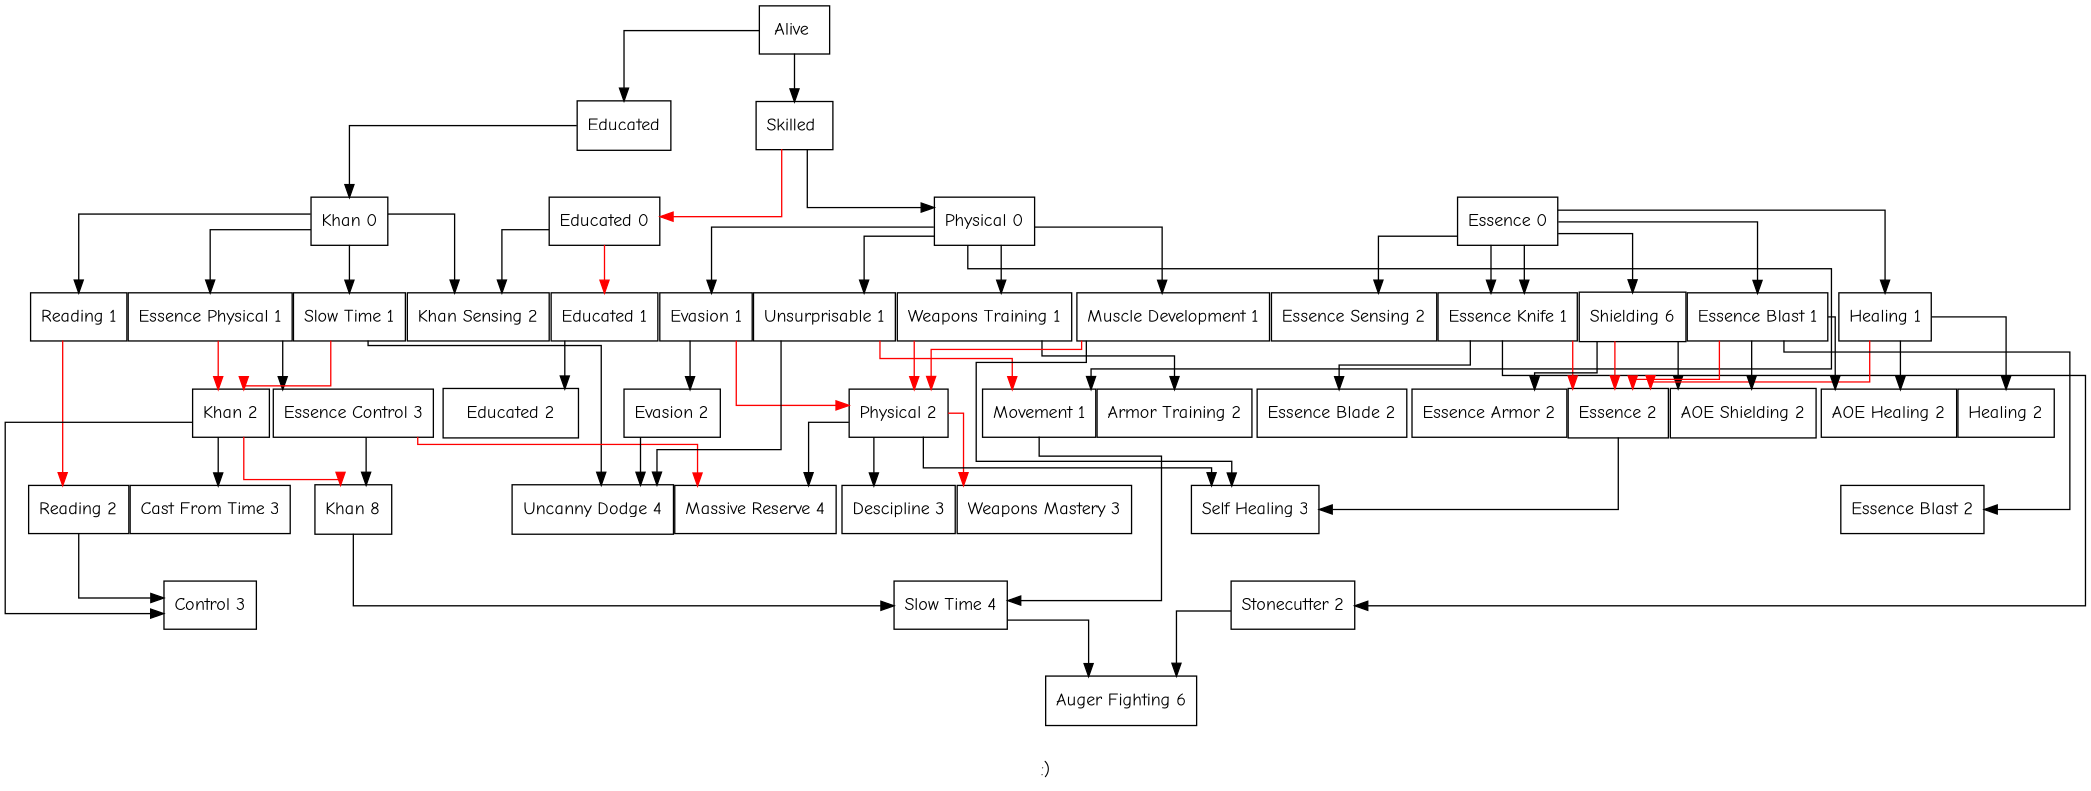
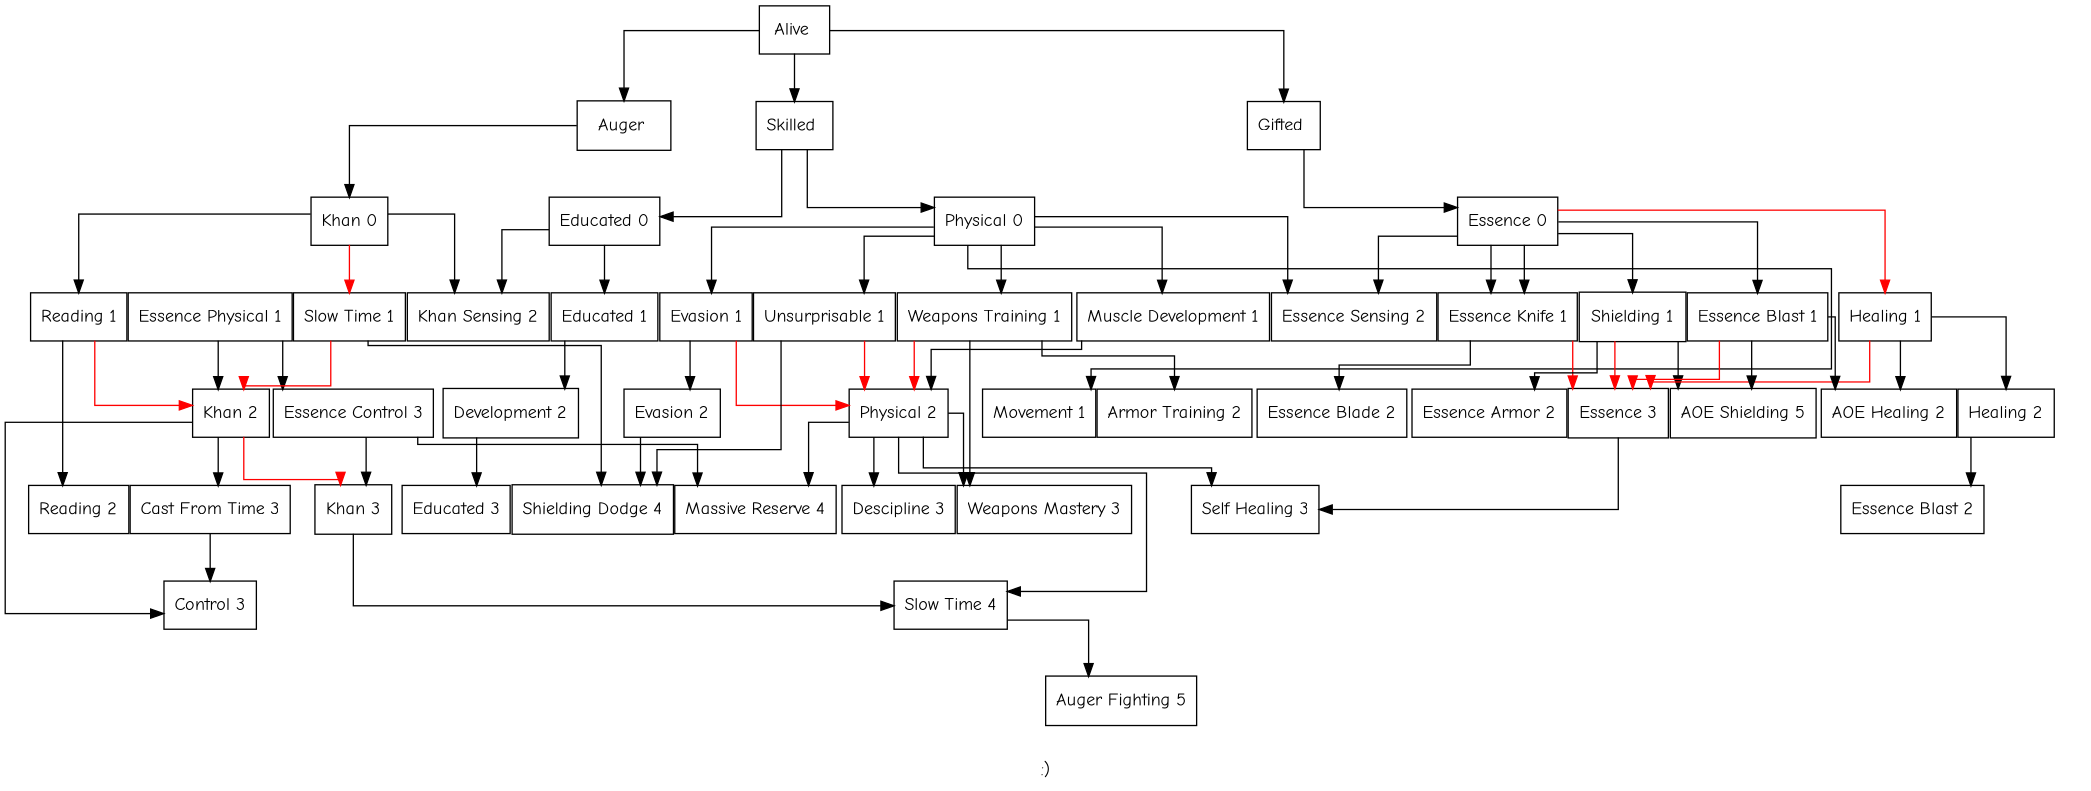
(624, 126) -> (624, 126)
none -> (1284, 126)
(1756, 210) -> (1756, 210)
(761, 217) -> (761, 217)
none -> (1193, 217)
(235, 230) -> none
(349, 263) -> (349, 263)
(604, 263) -> (604, 263)
(1633, 317) -> (1633, 317)
(997, 349) -> (997, 349)
(2036, 352) -> (1971, 455)
(218, 359) -> (218, 359)
(946, 359) -> (865, 359)
none -> (105, 405)
(63, 407) -> (63, 407)
none -> (970, 407)
(511, 413) -> (511, 413)
(1618, 413) -> (1618, 413)
(1743, 413) -> (1743, 413)
(964, 435) -> (964, 435)
(568, 444) -> (568, 444)
(976, 455) -> none
(353, 509) -> (353, 509)
none -> (456, 509)
(593, 509) -> (593, 509)
(1161, 528) -> (1147, 480)
(82, 598) -> (210, 551)
(1293, 605) -> none
(1121, 701) -> (1121, 701)
